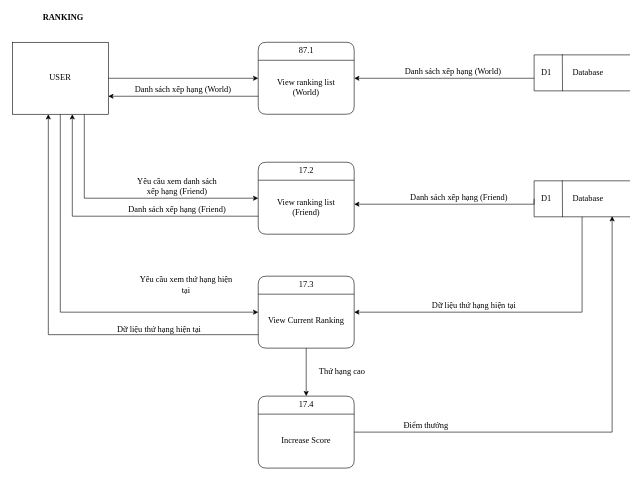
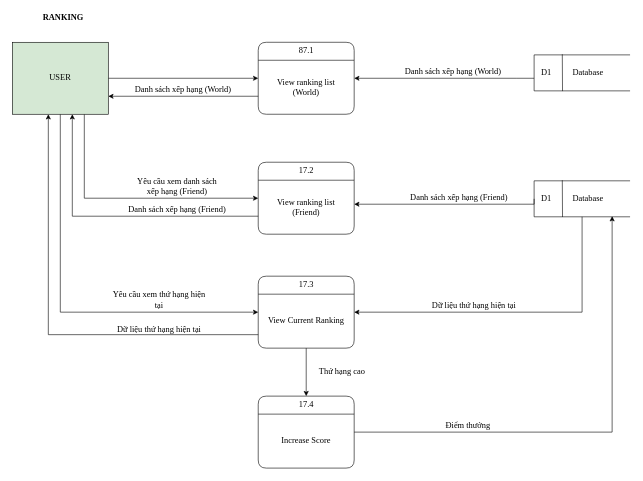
(60, 78) -> (60, 78)
(186, 285) -> (159, 300)
(426, 426) -> (468, 426)
